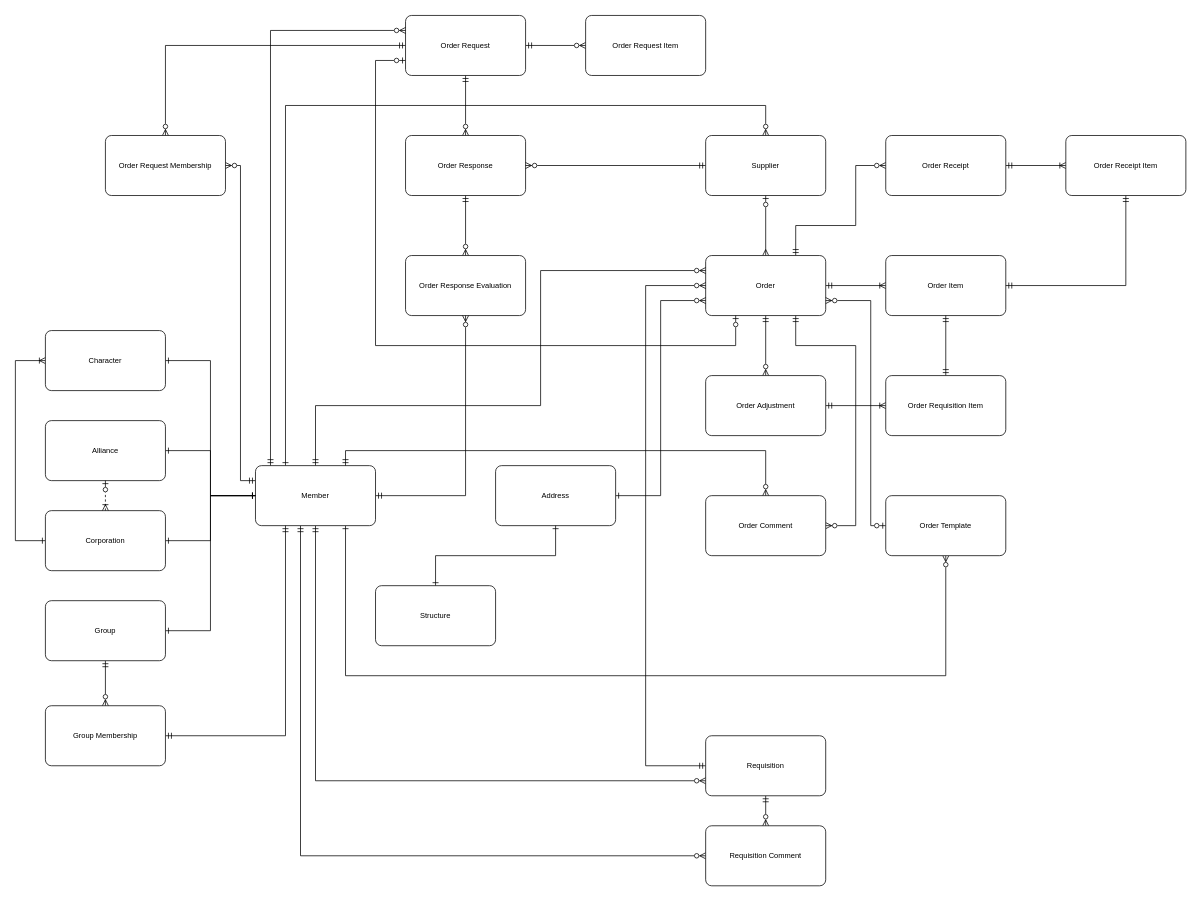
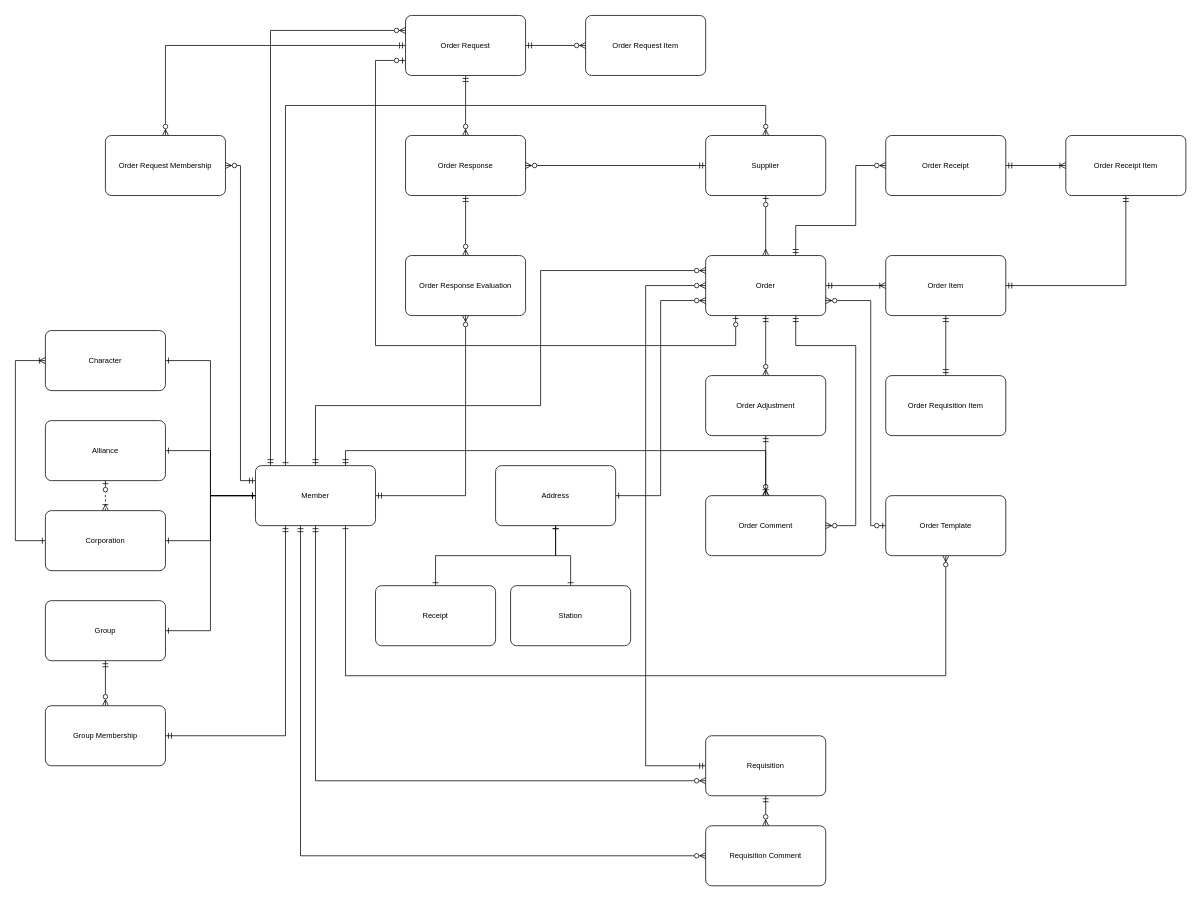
(853, 405) -> (765, 441)
none -> (570, 564)
(435, 615) -> (435, 615)
none -> (570, 615)
